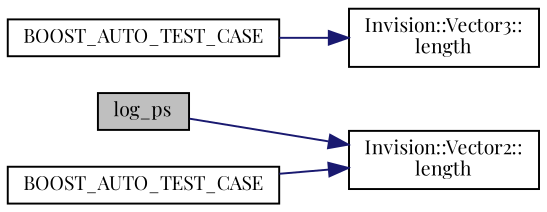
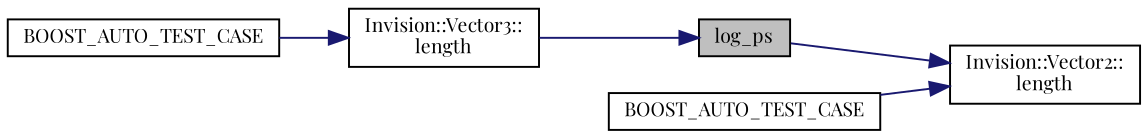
none -> (609, 38)
